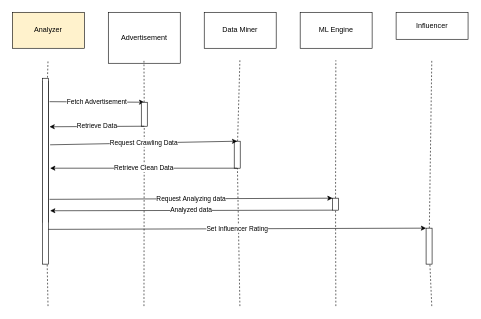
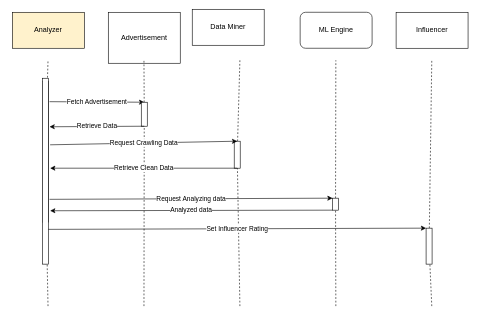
(432, 26) -> (432, 30)
(240, 30) -> (228, 27)
(336, 30) -> (336, 30)
